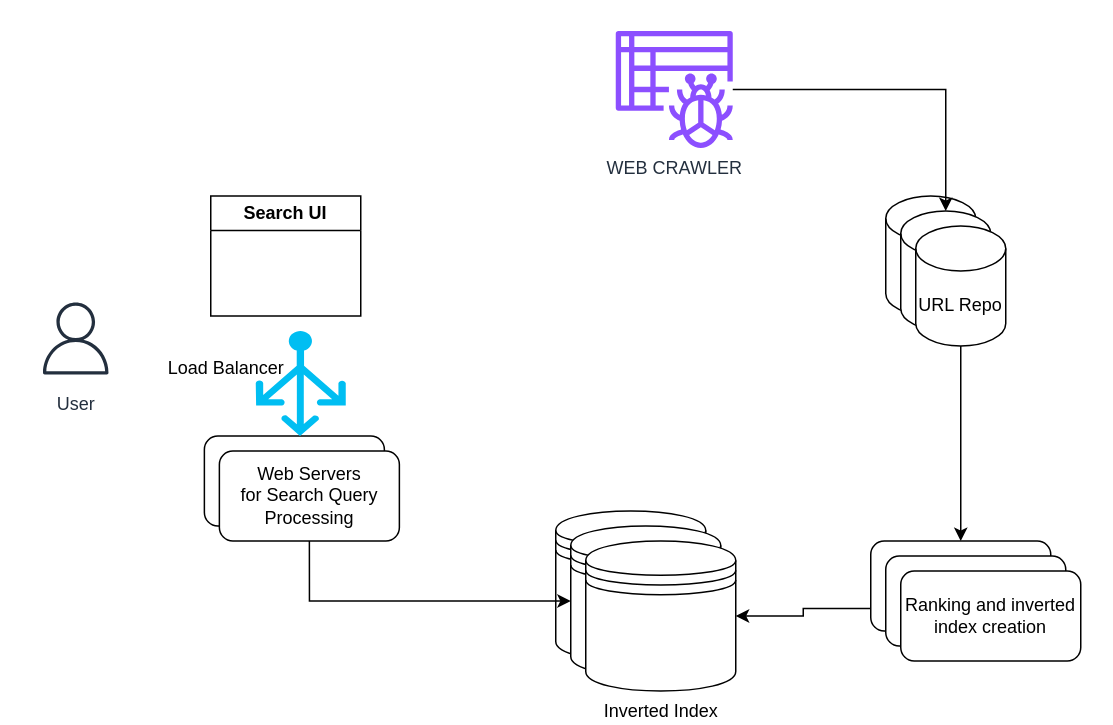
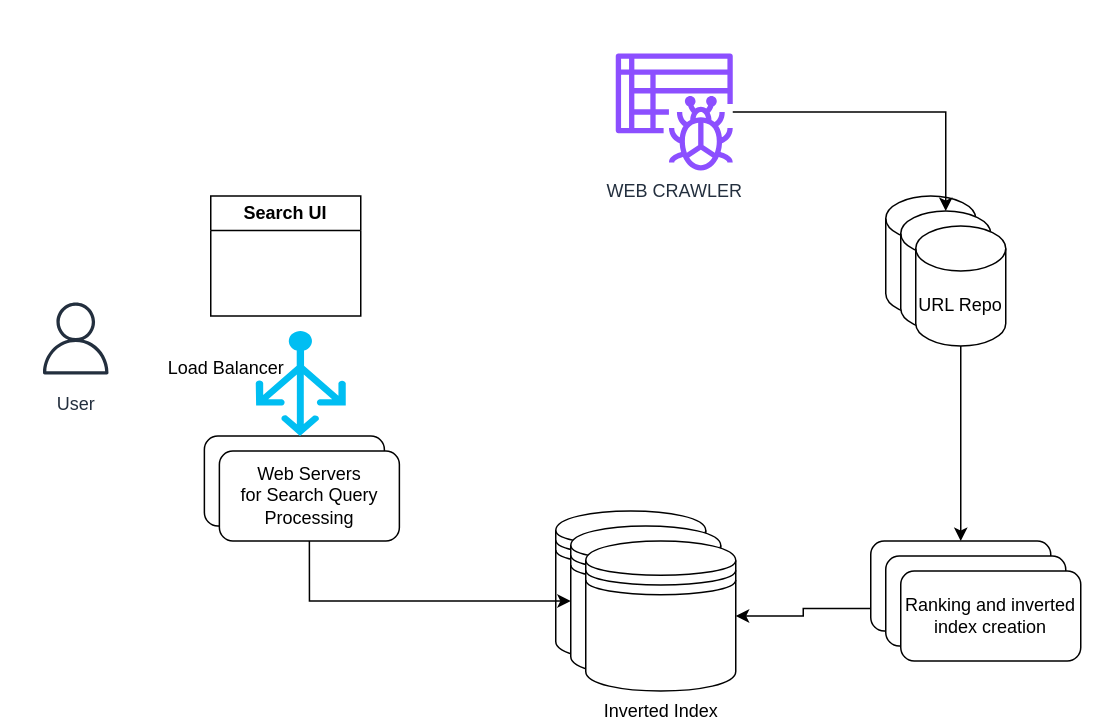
(674, 89) -> (674, 112)
